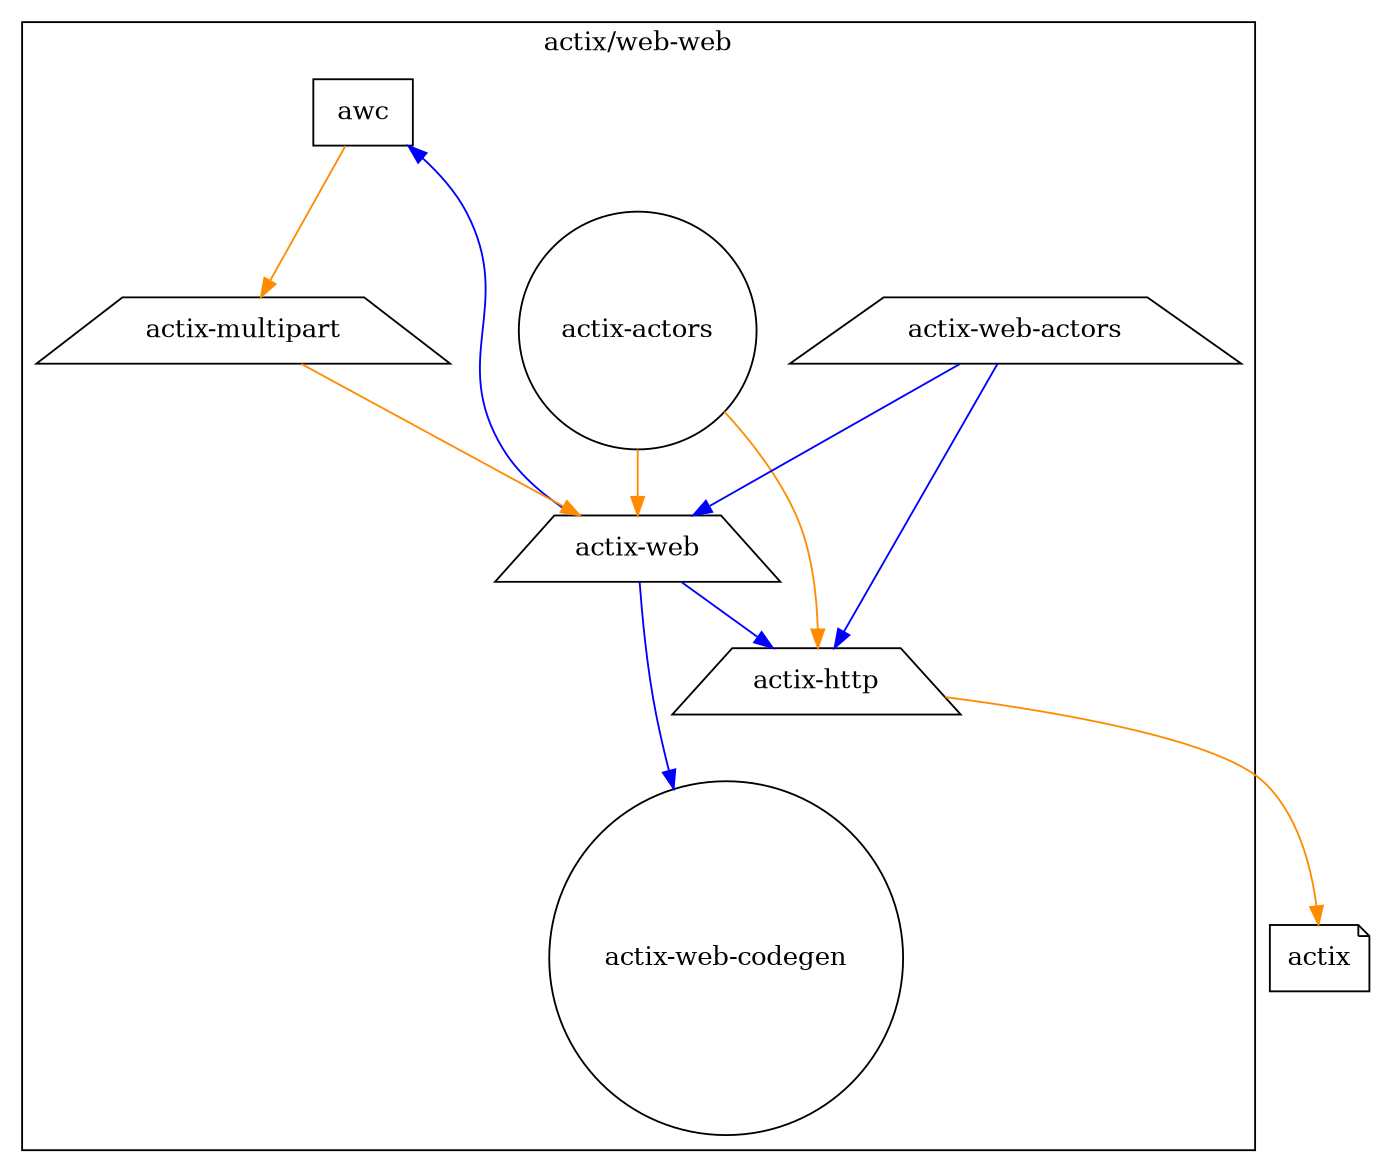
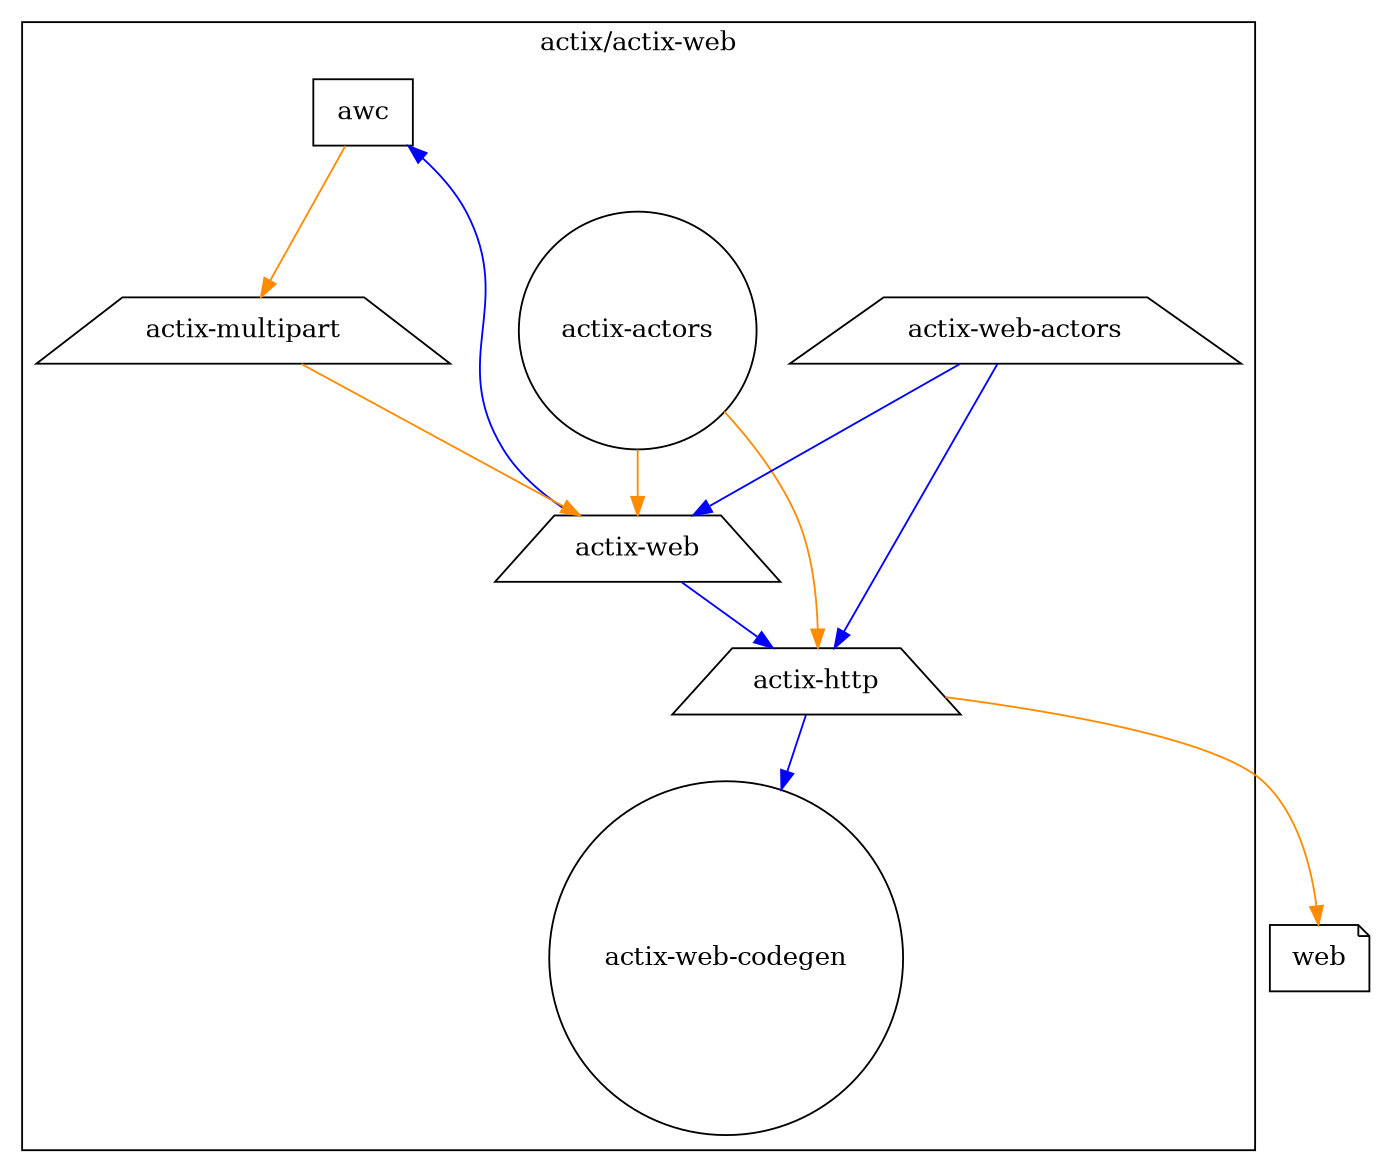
(639, 43) -> (639, 43)
(650, 677) -> (797, 743)
(1320, 958) -> (1320, 958)
